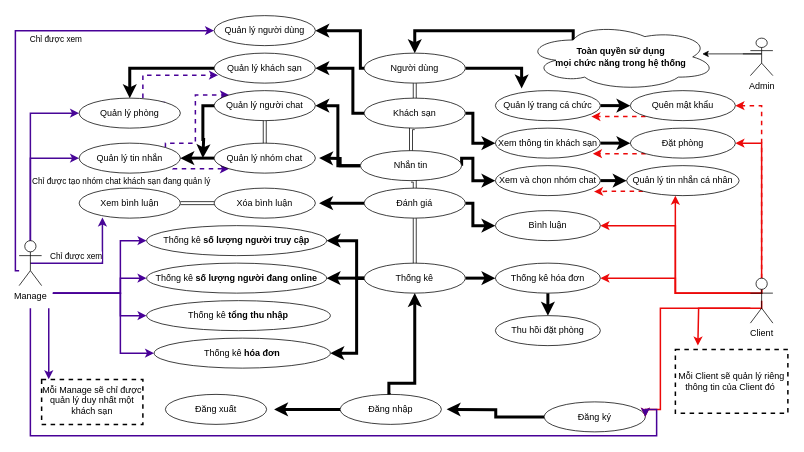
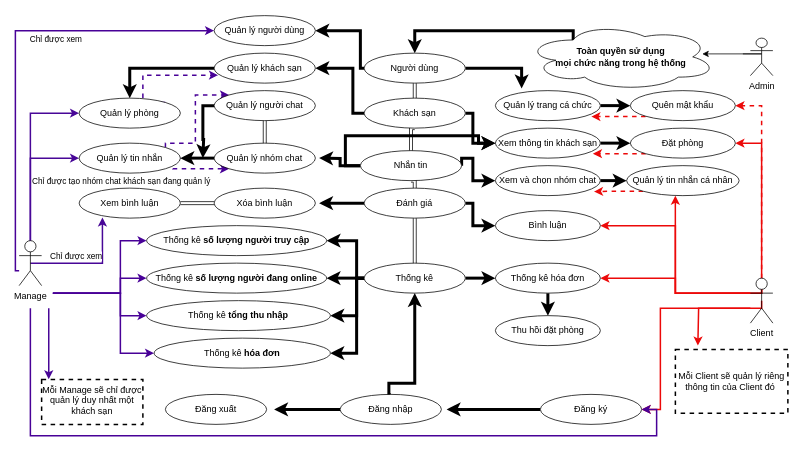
(338, 129) -> (399, 135)
none -> (346, 315)
(595, 417) -> (591, 409)
